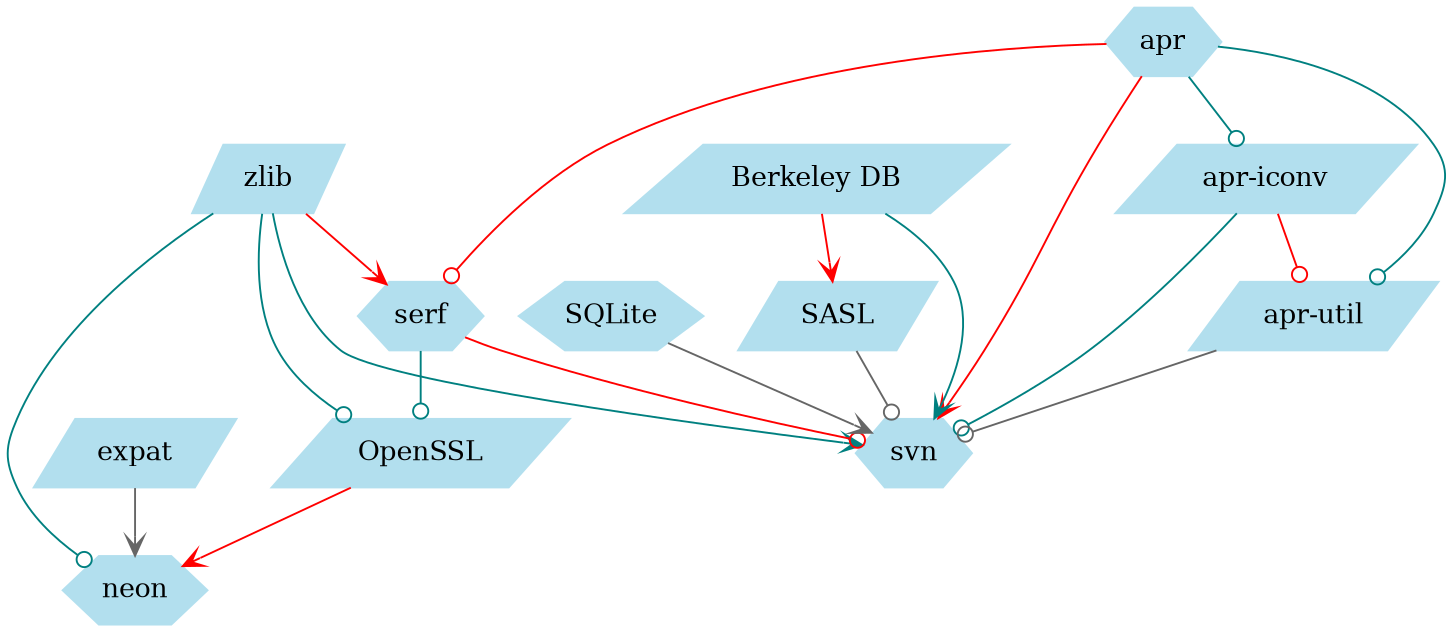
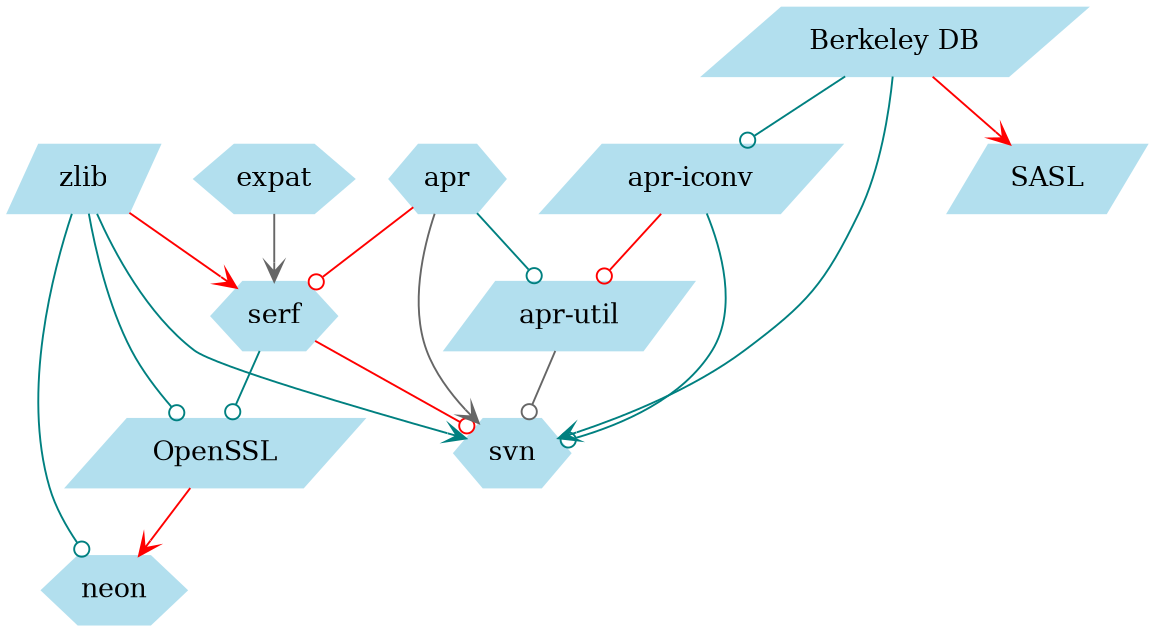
(1210, 105) -> (800, 106)
(1046, 240) -> (419, 317)
(611, 316) -> none
(872, 378) -> none
(135, 453) -> (274, 179)
(135, 512) -> (274, 238)
